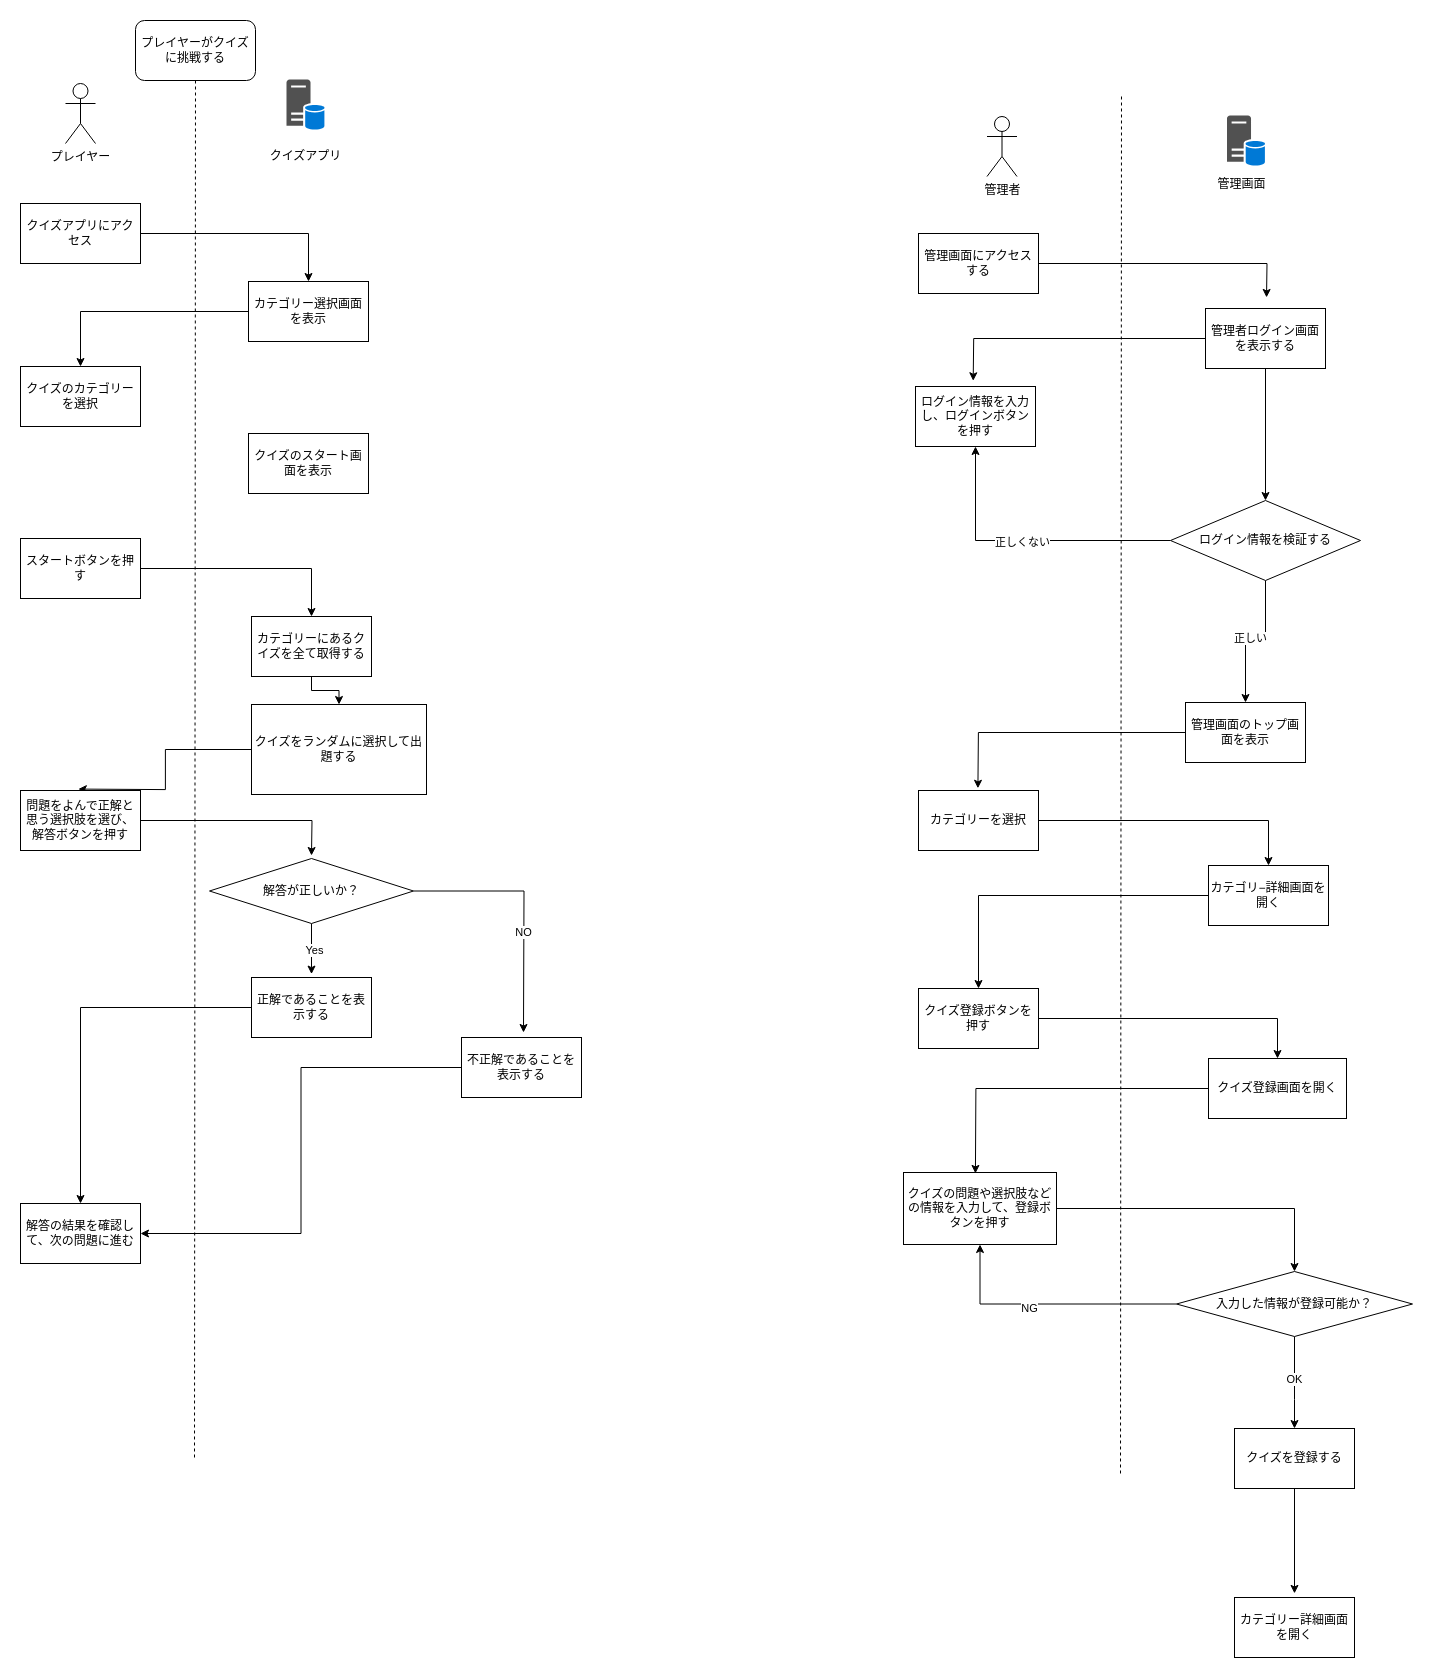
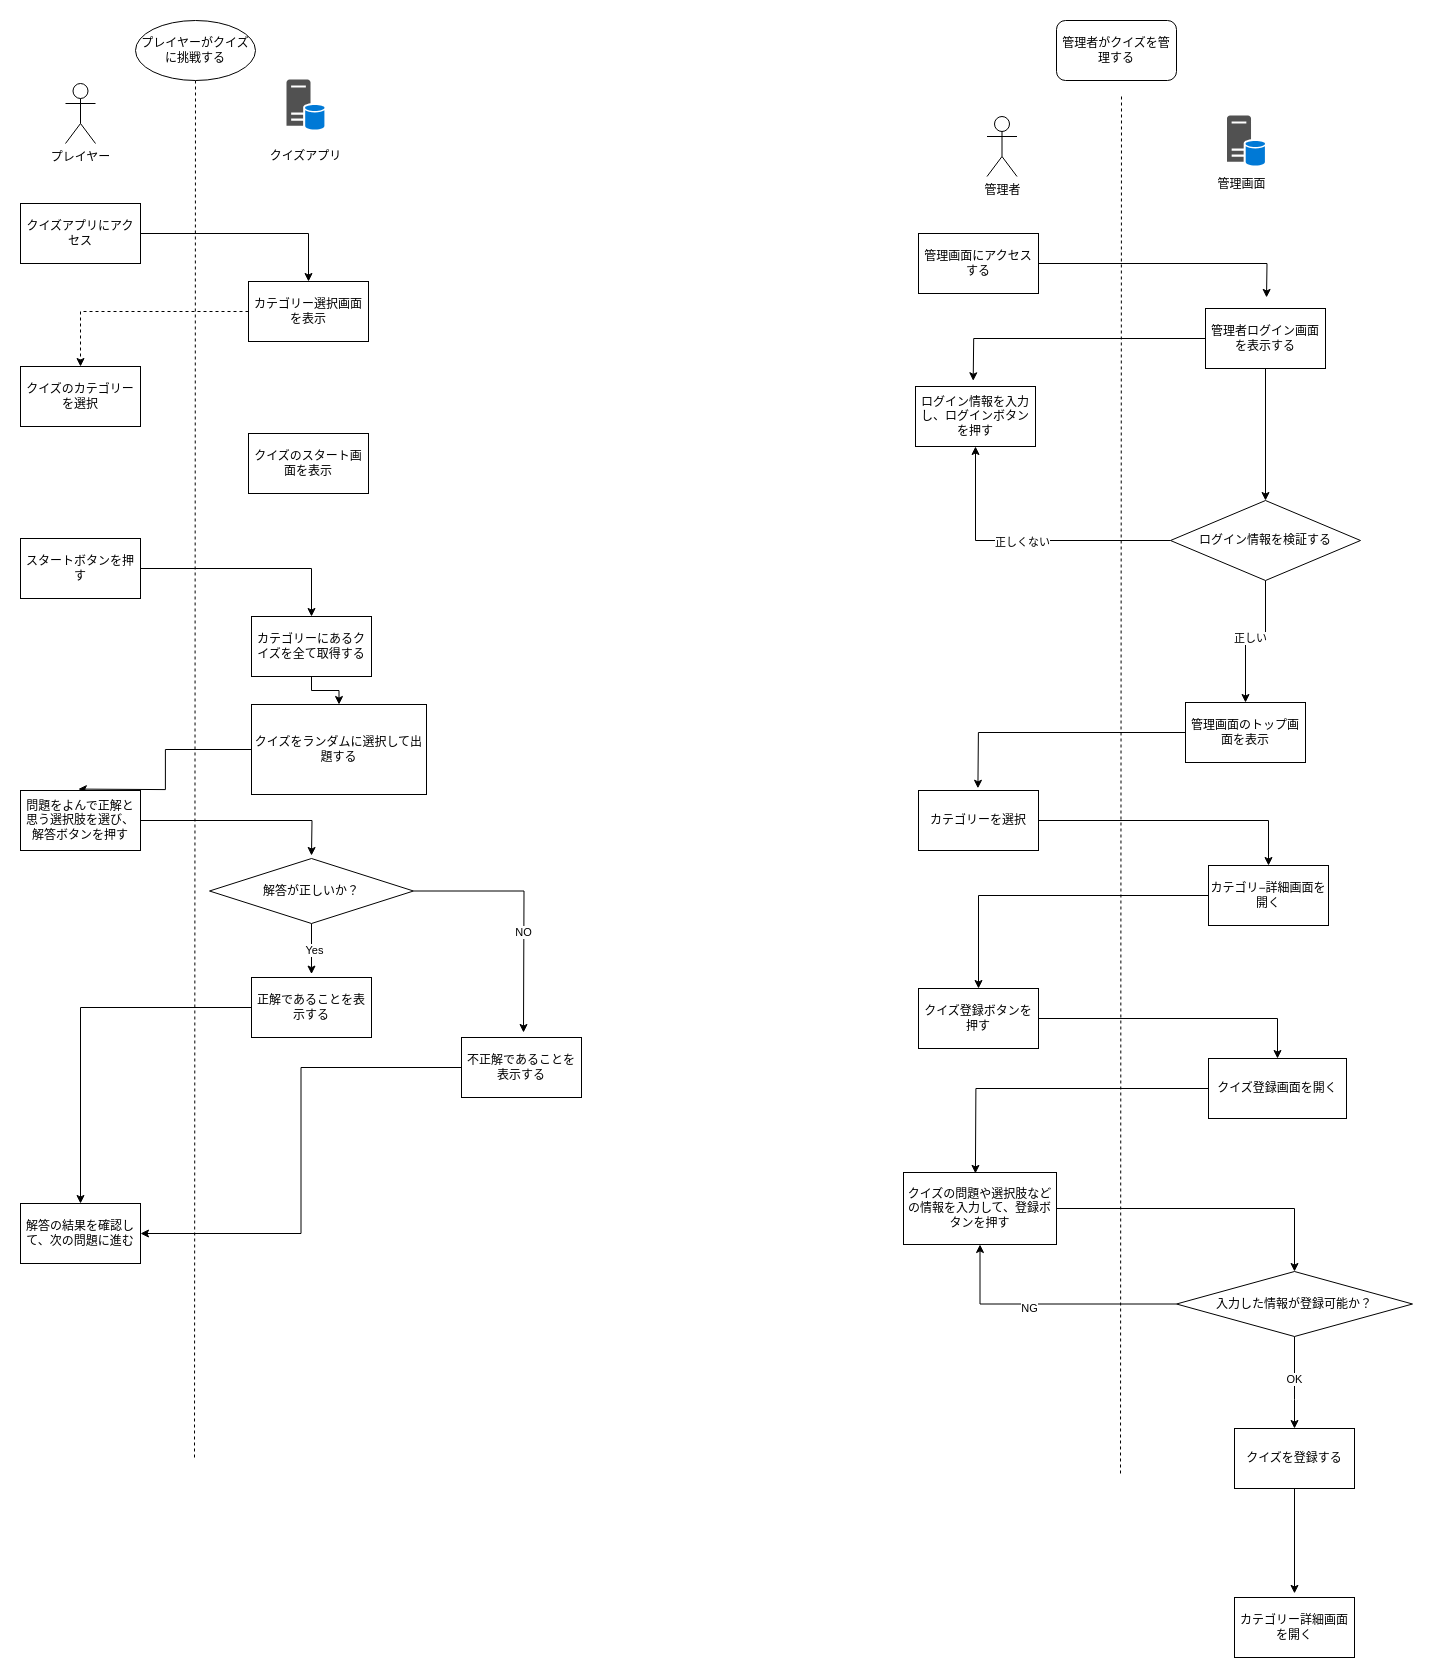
(196, 51) -> (196, 51)
none -> (1117, 51)
(140, 312) -> (140, 312)
